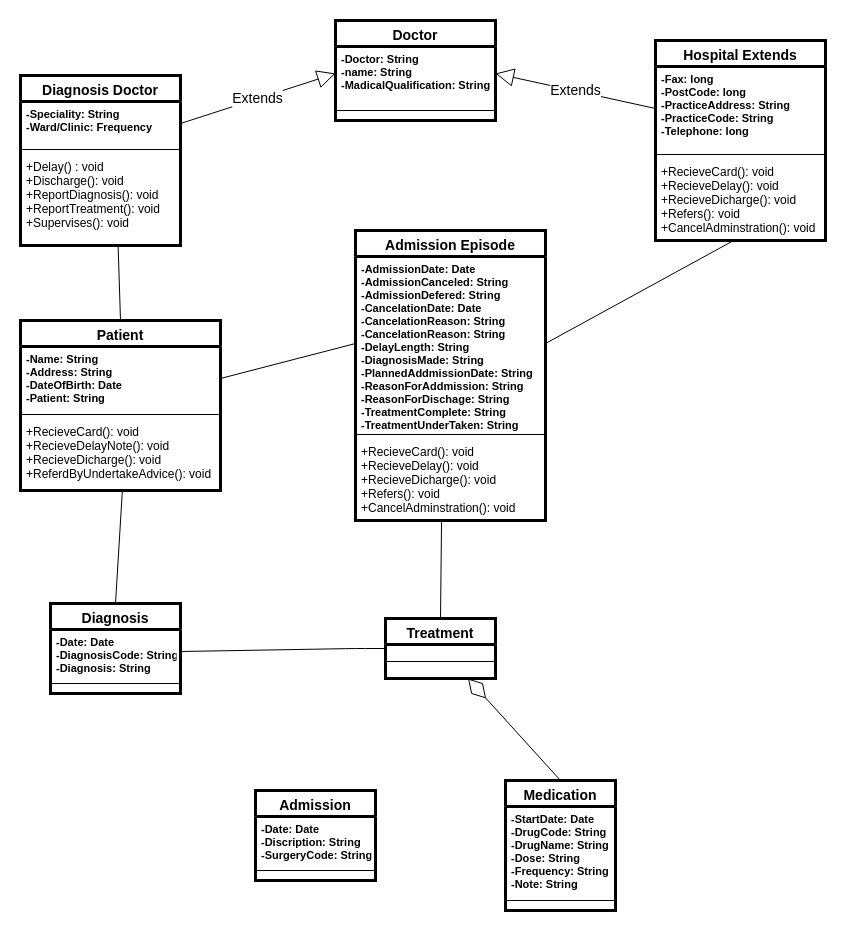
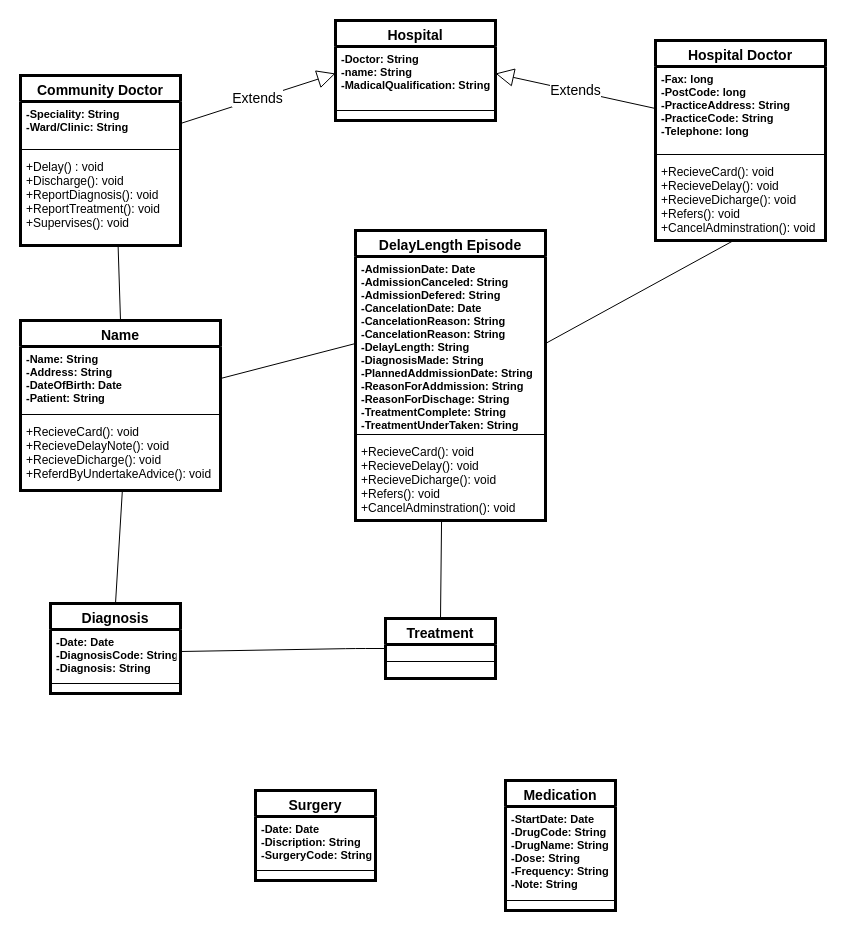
(415, 35) -> (415, 35)
(740, 55) -> (740, 55)
(100, 90) -> (100, 90)
(76, 114) -> (76, 114)
(450, 245) -> (450, 245)
(120, 335) -> (120, 335)
(523, 739) -> none
(315, 805) -> (315, 805)
